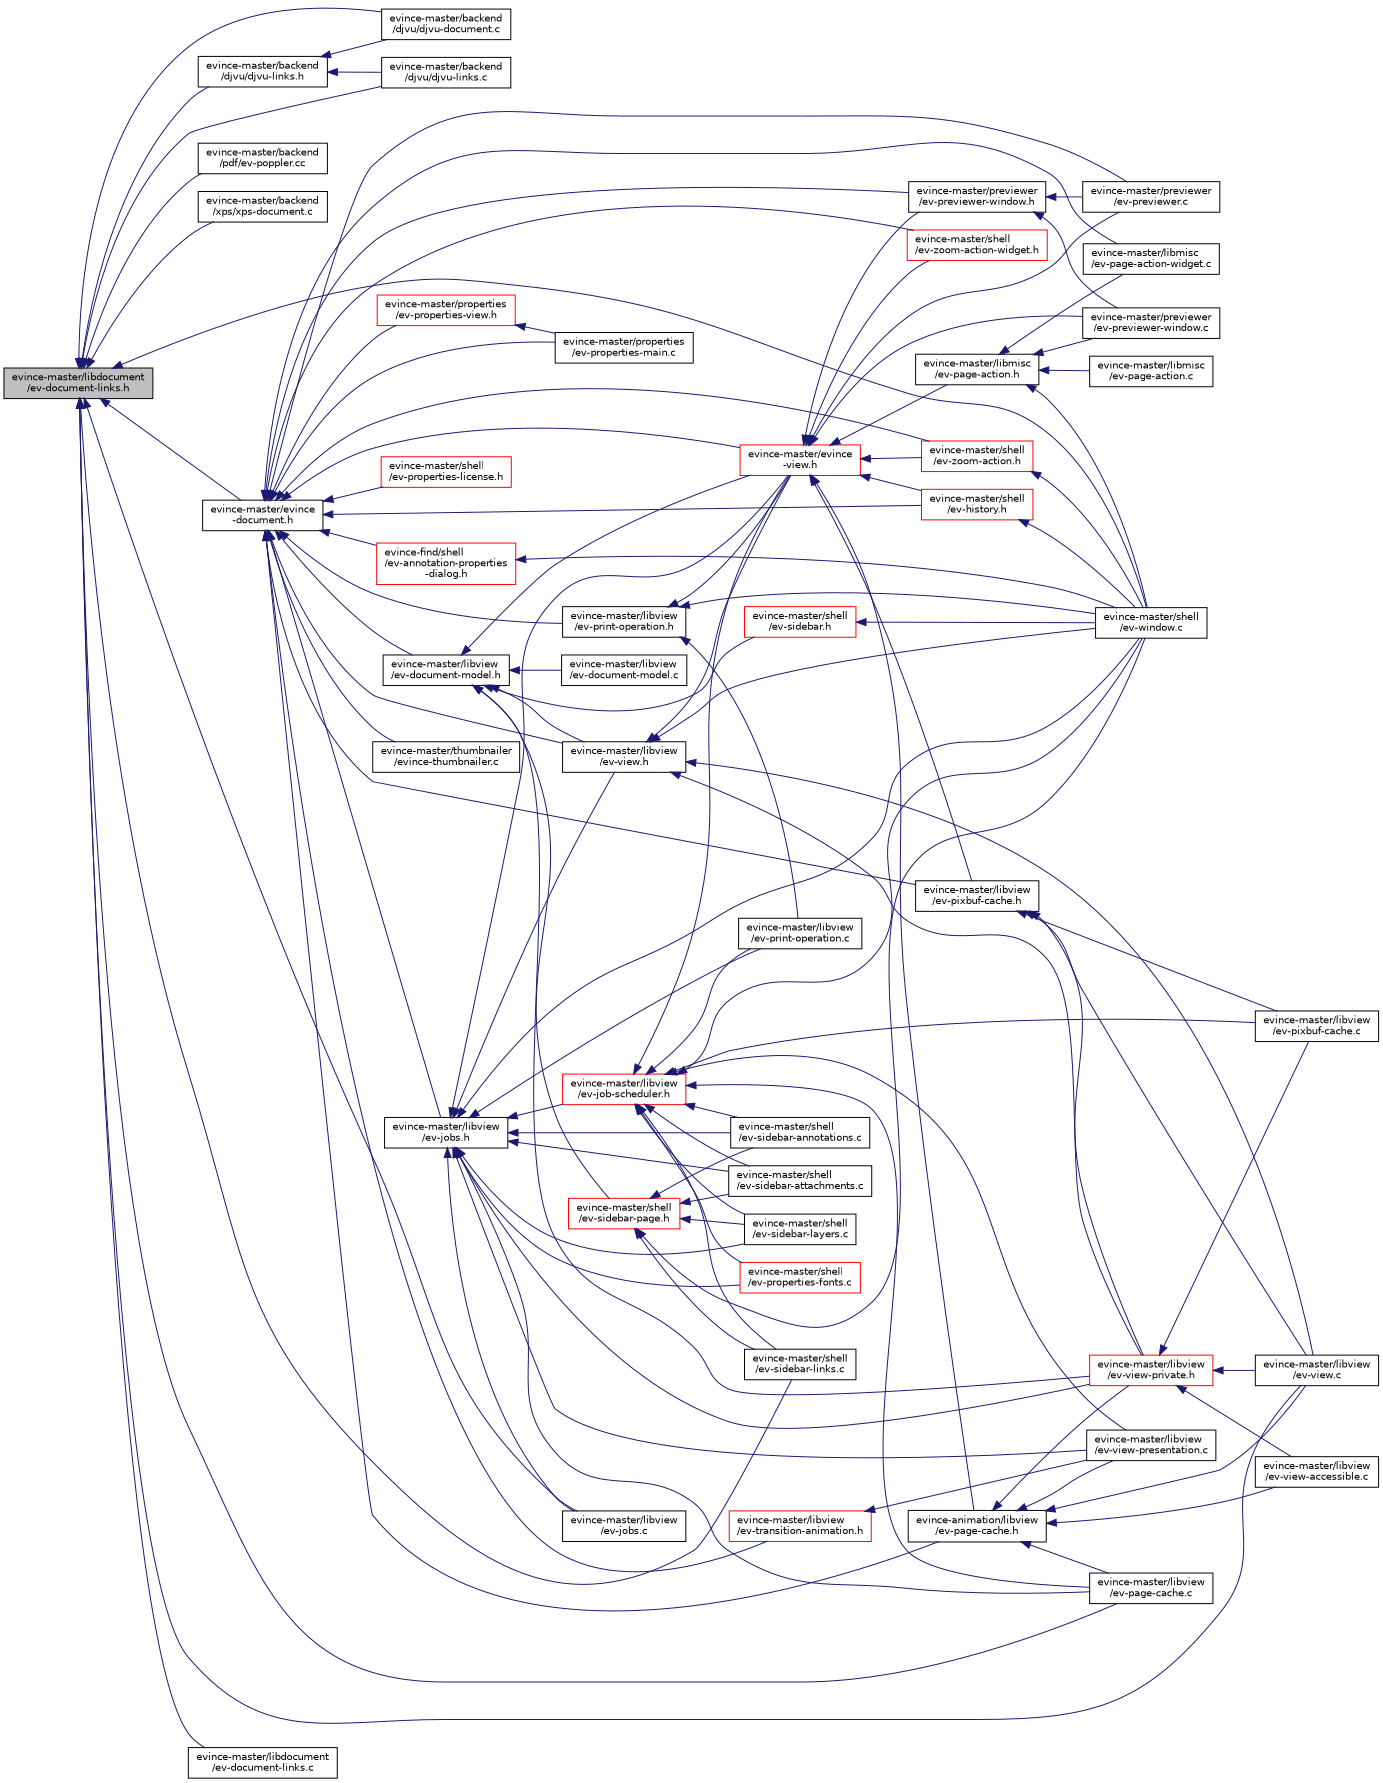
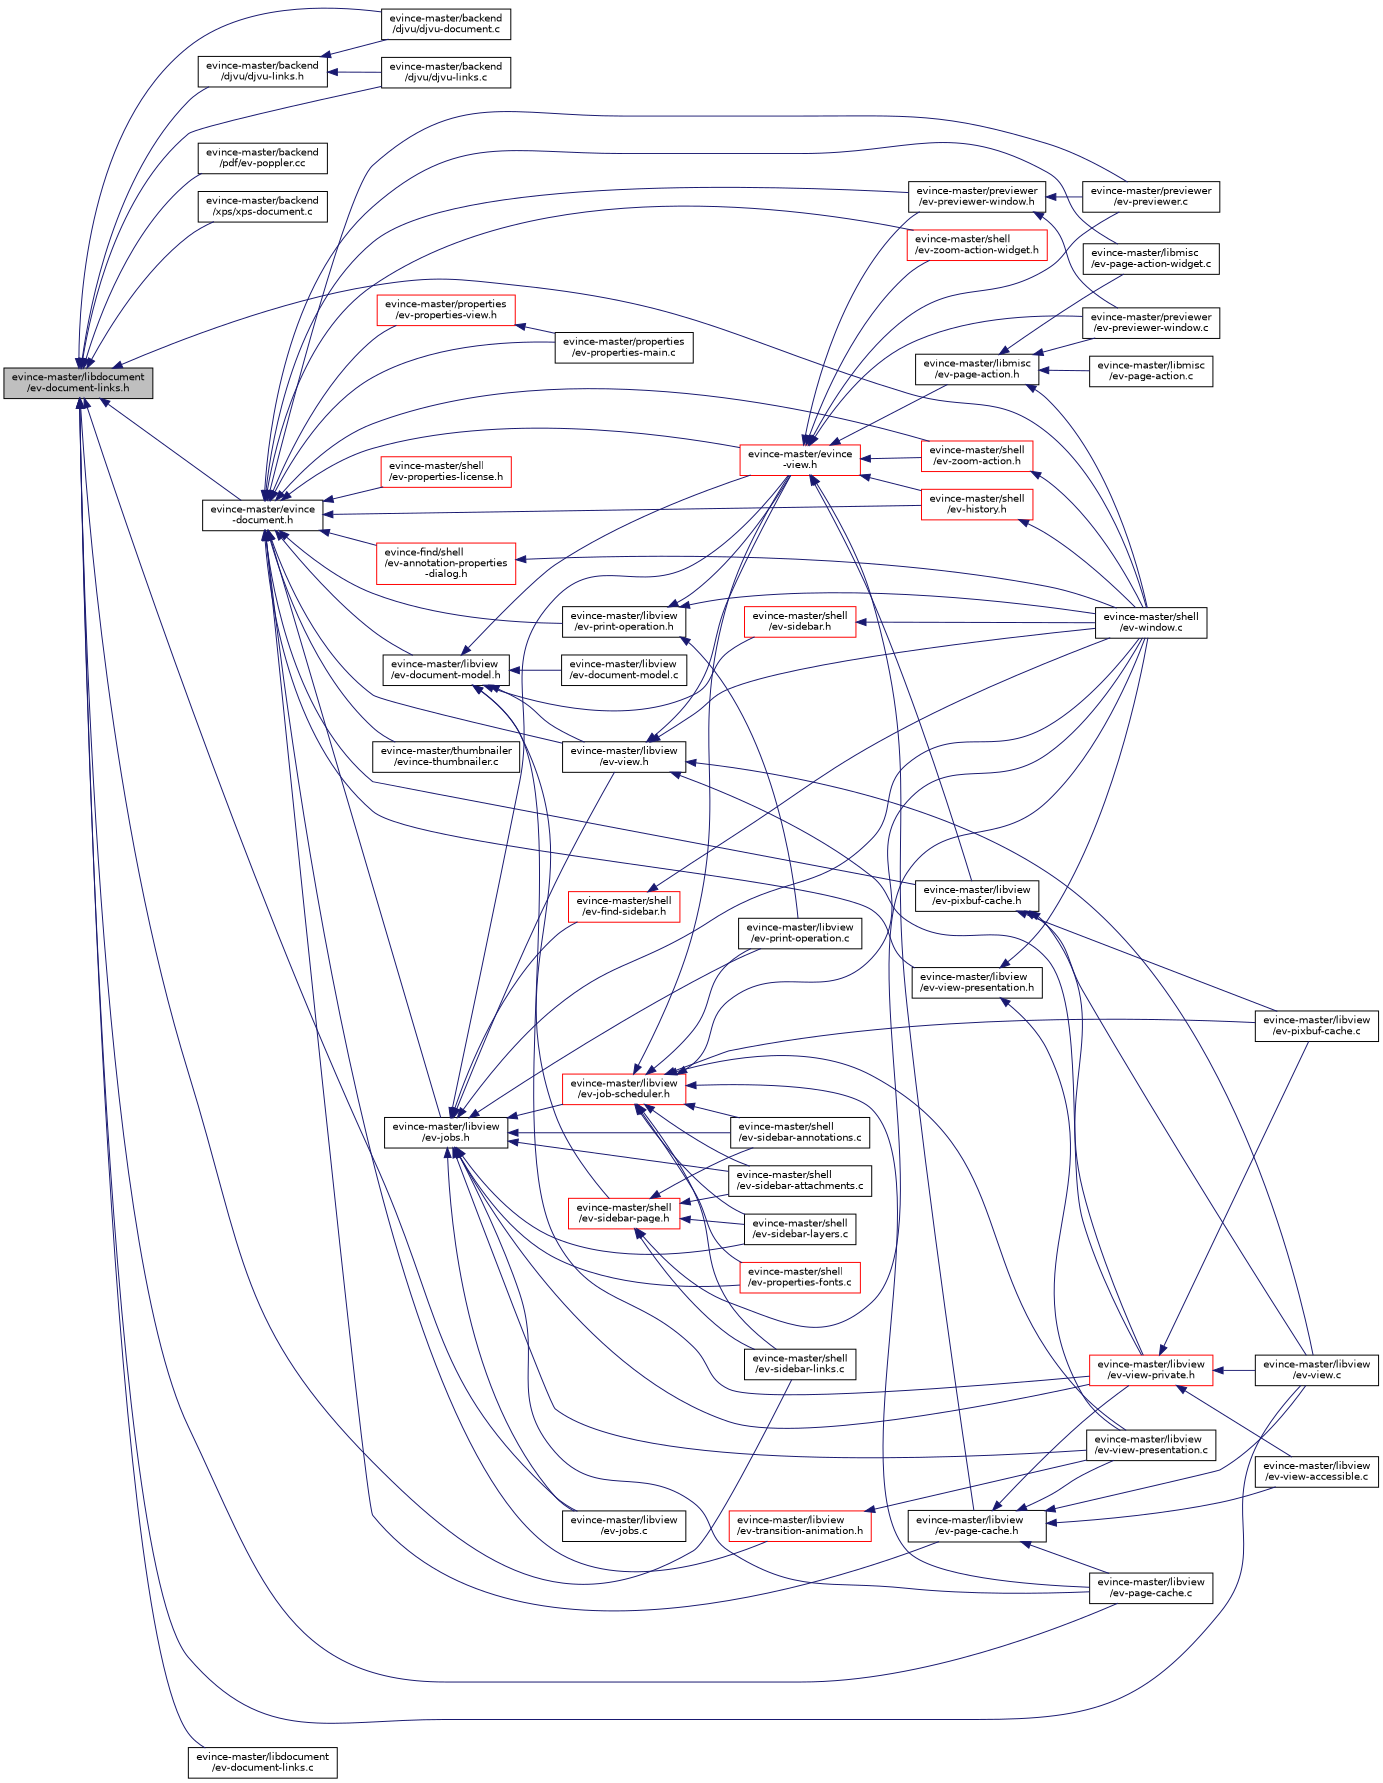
none -> (624, 907)
none -> (977, 983)
(977, 1526) -> (977, 1526)
